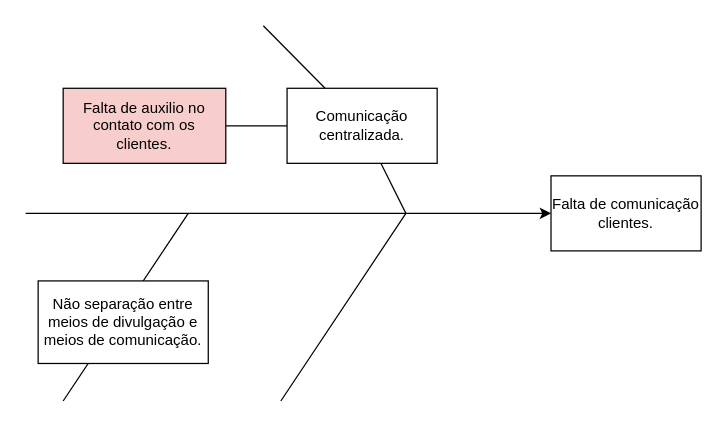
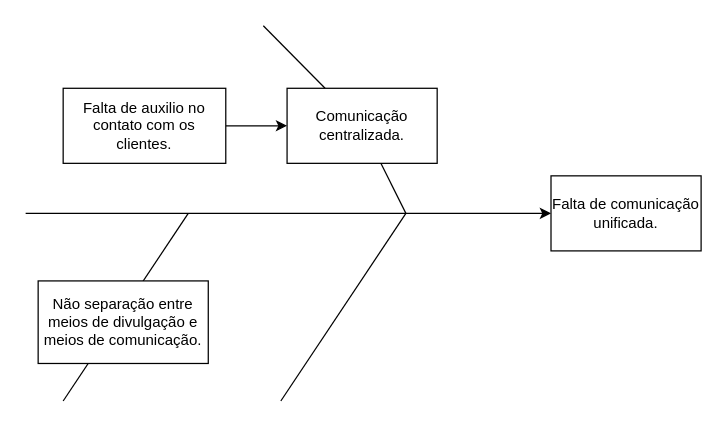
(144, 126) -> (144, 126)
(280, 126) -> (277, 126)
(626, 213) -> (626, 213)
